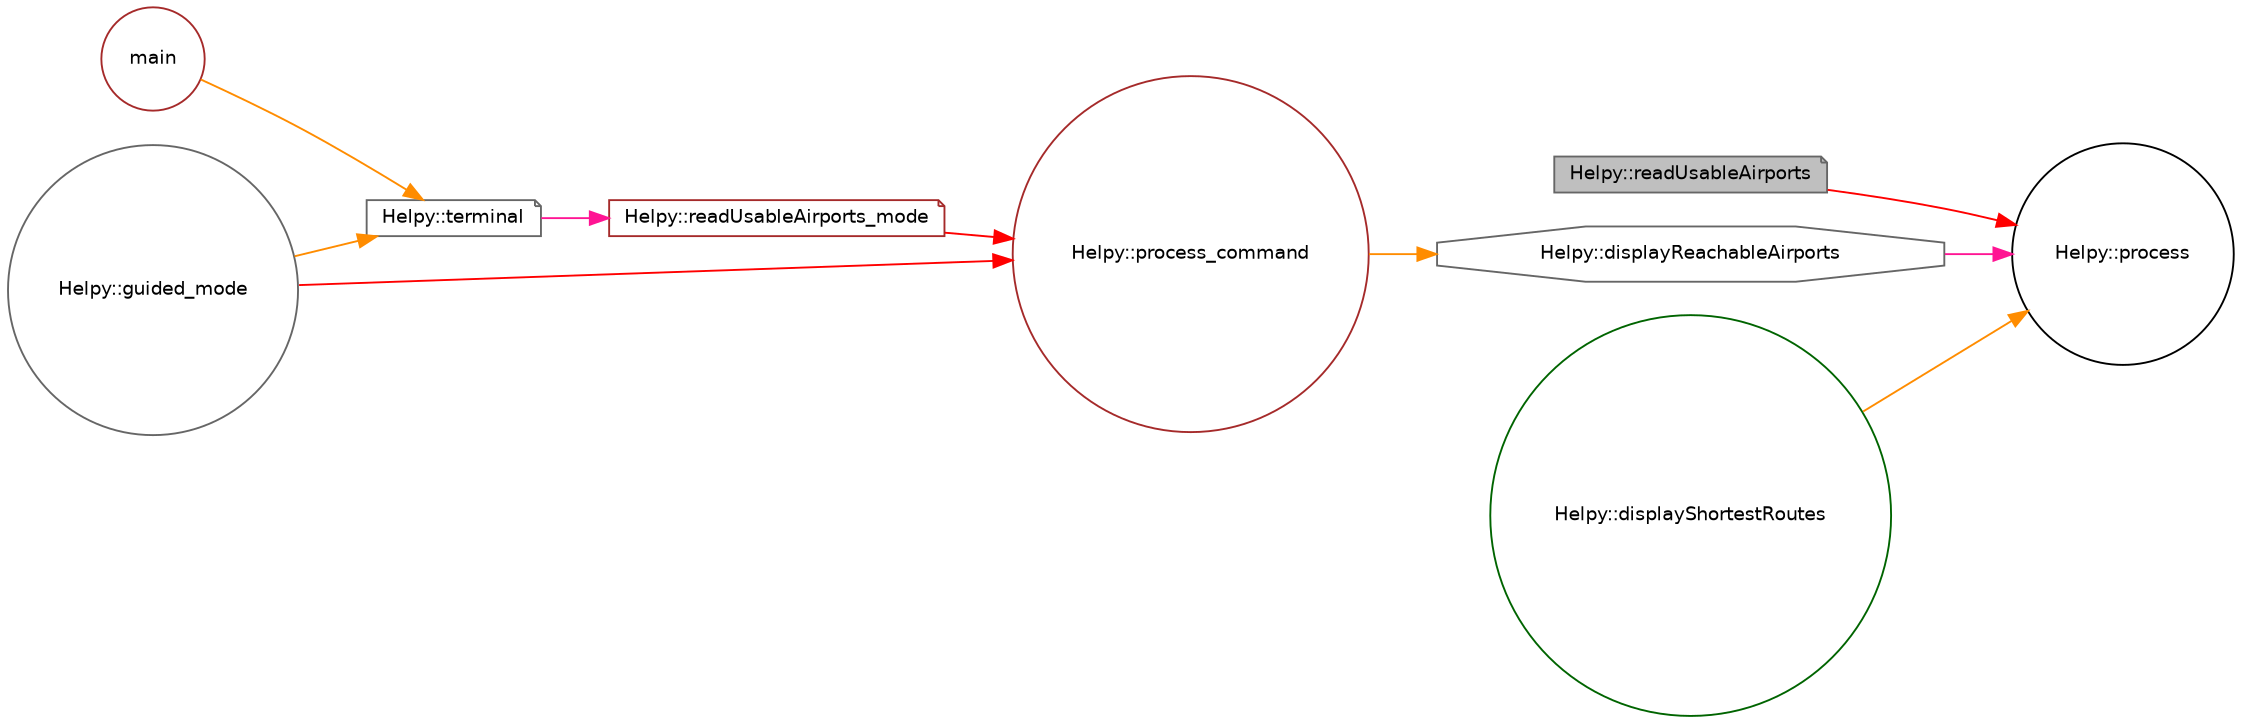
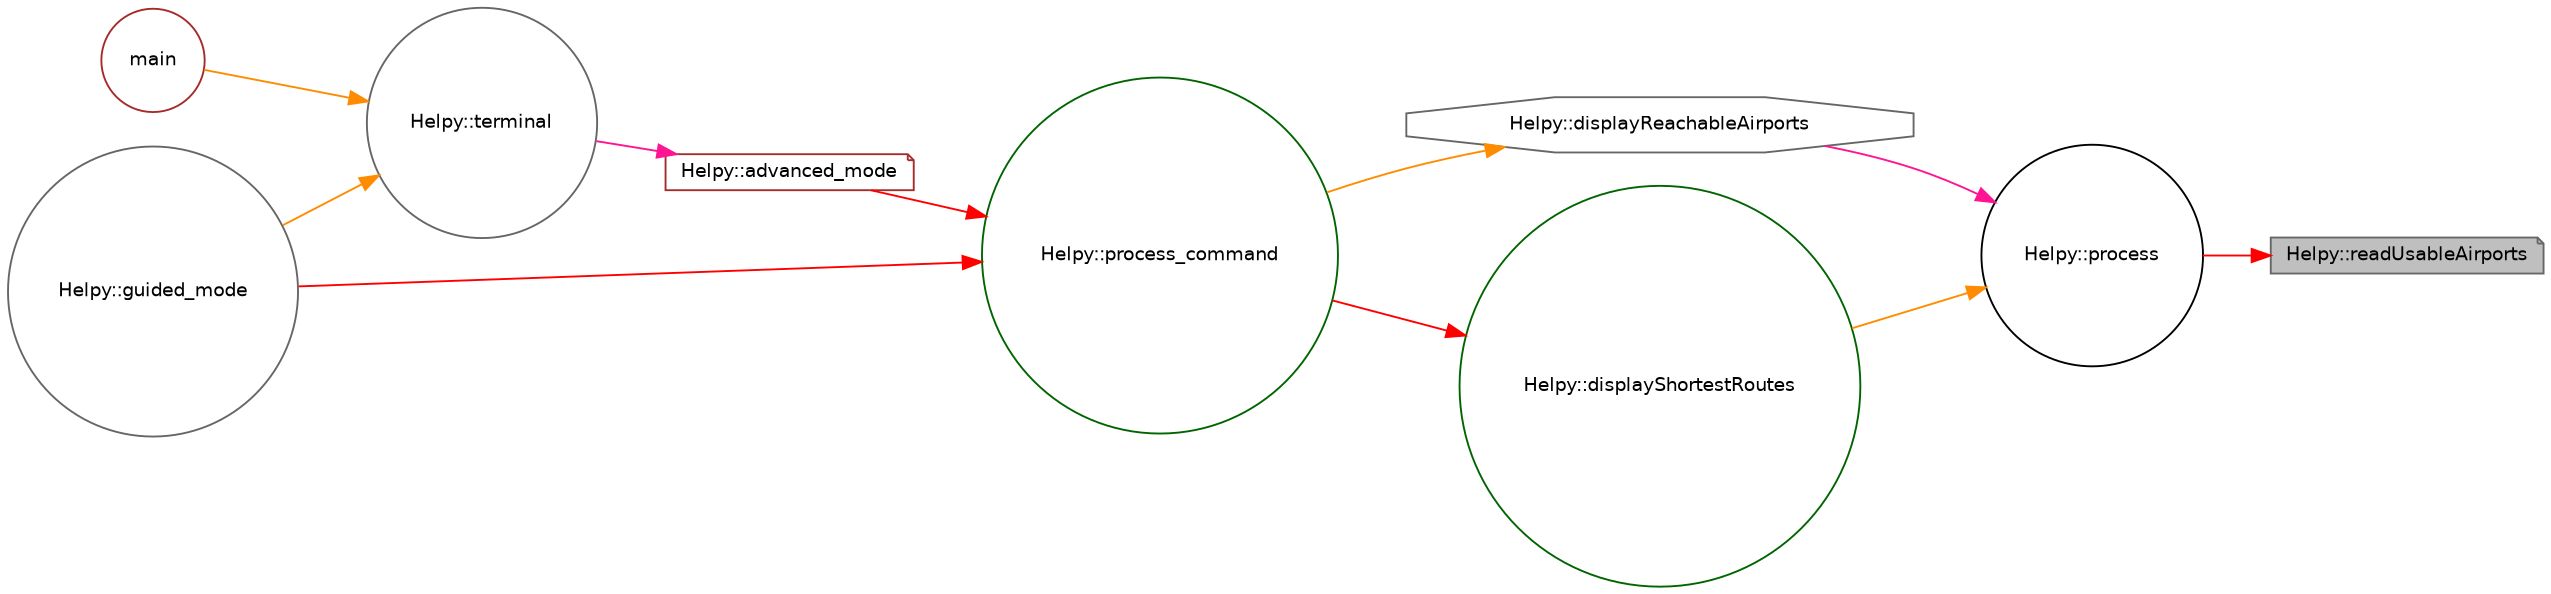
(1913, 203) -> (2227, 256)
(454, 218) -> (482, 123)
(777, 218) -> (790, 172)
(1191, 254) -> (1160, 256)
none -> (1390, 316)
